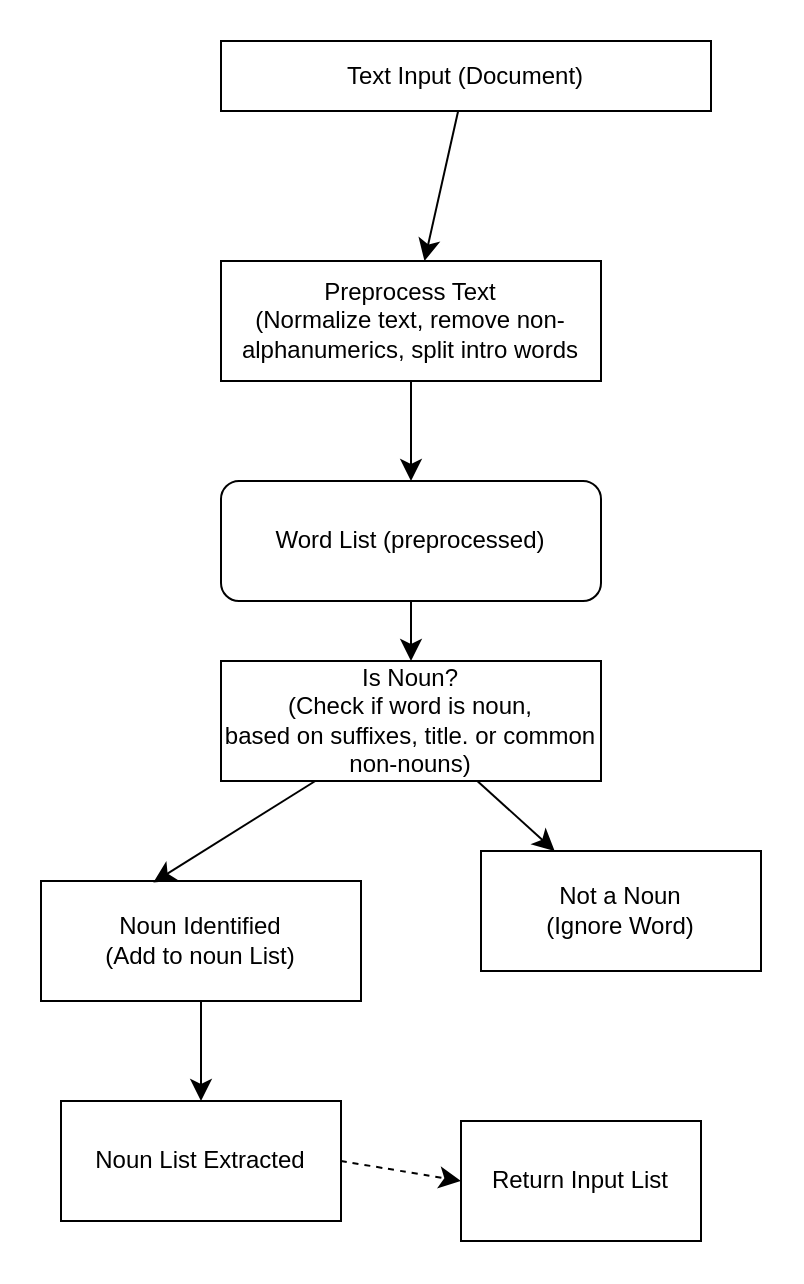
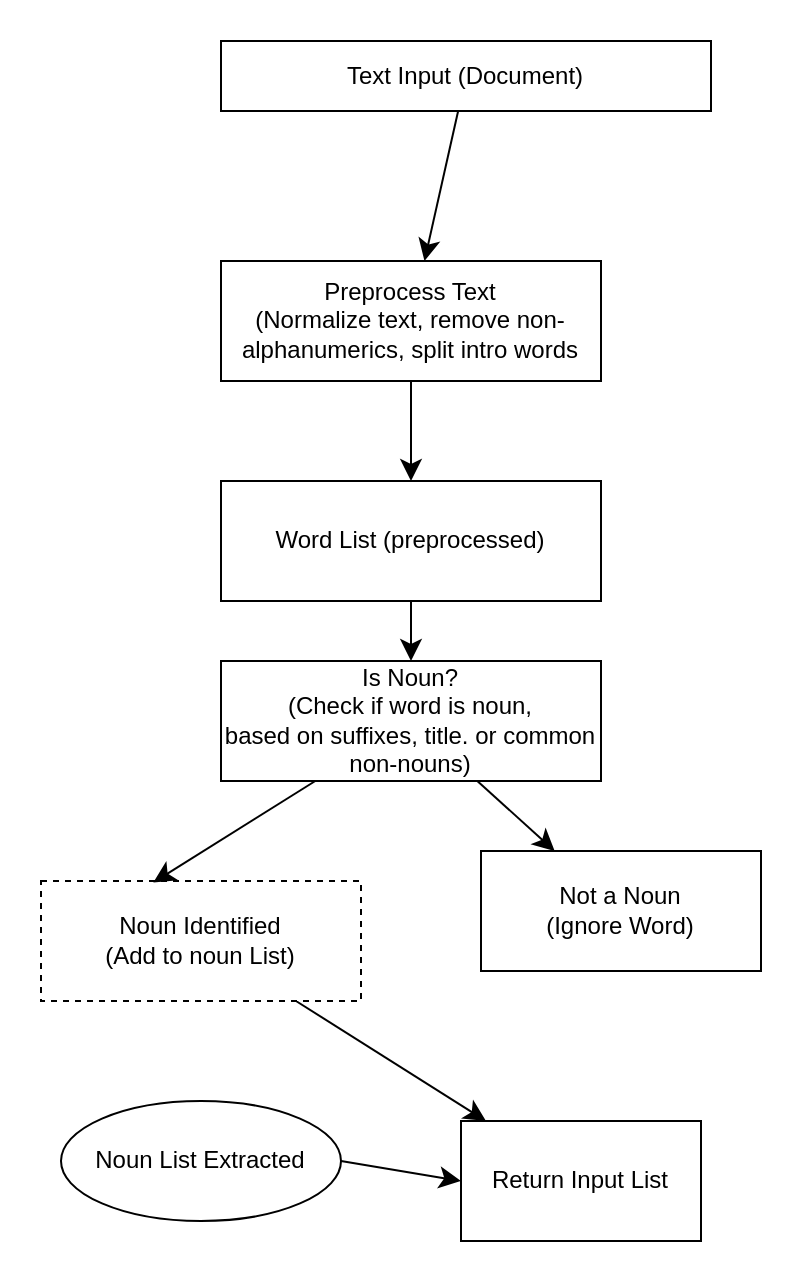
(411, 541) -> (411, 541)
(201, 941) -> (201, 941)
(201, 1044) -> (385, 1057)
(201, 1161) -> (201, 1161)
(396, 1170) -> (396, 1170)
